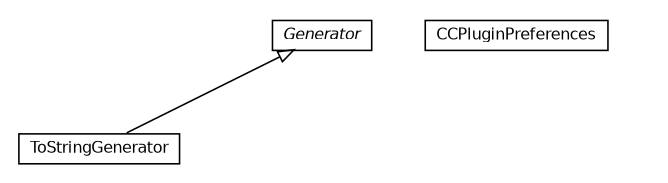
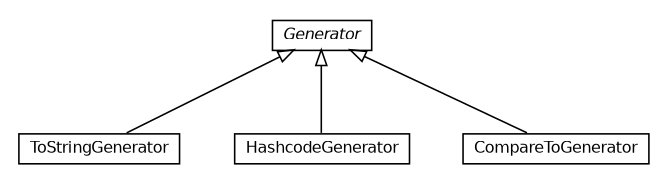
(517, 35) -> none
none -> (321, 148)
none -> (556, 148)
